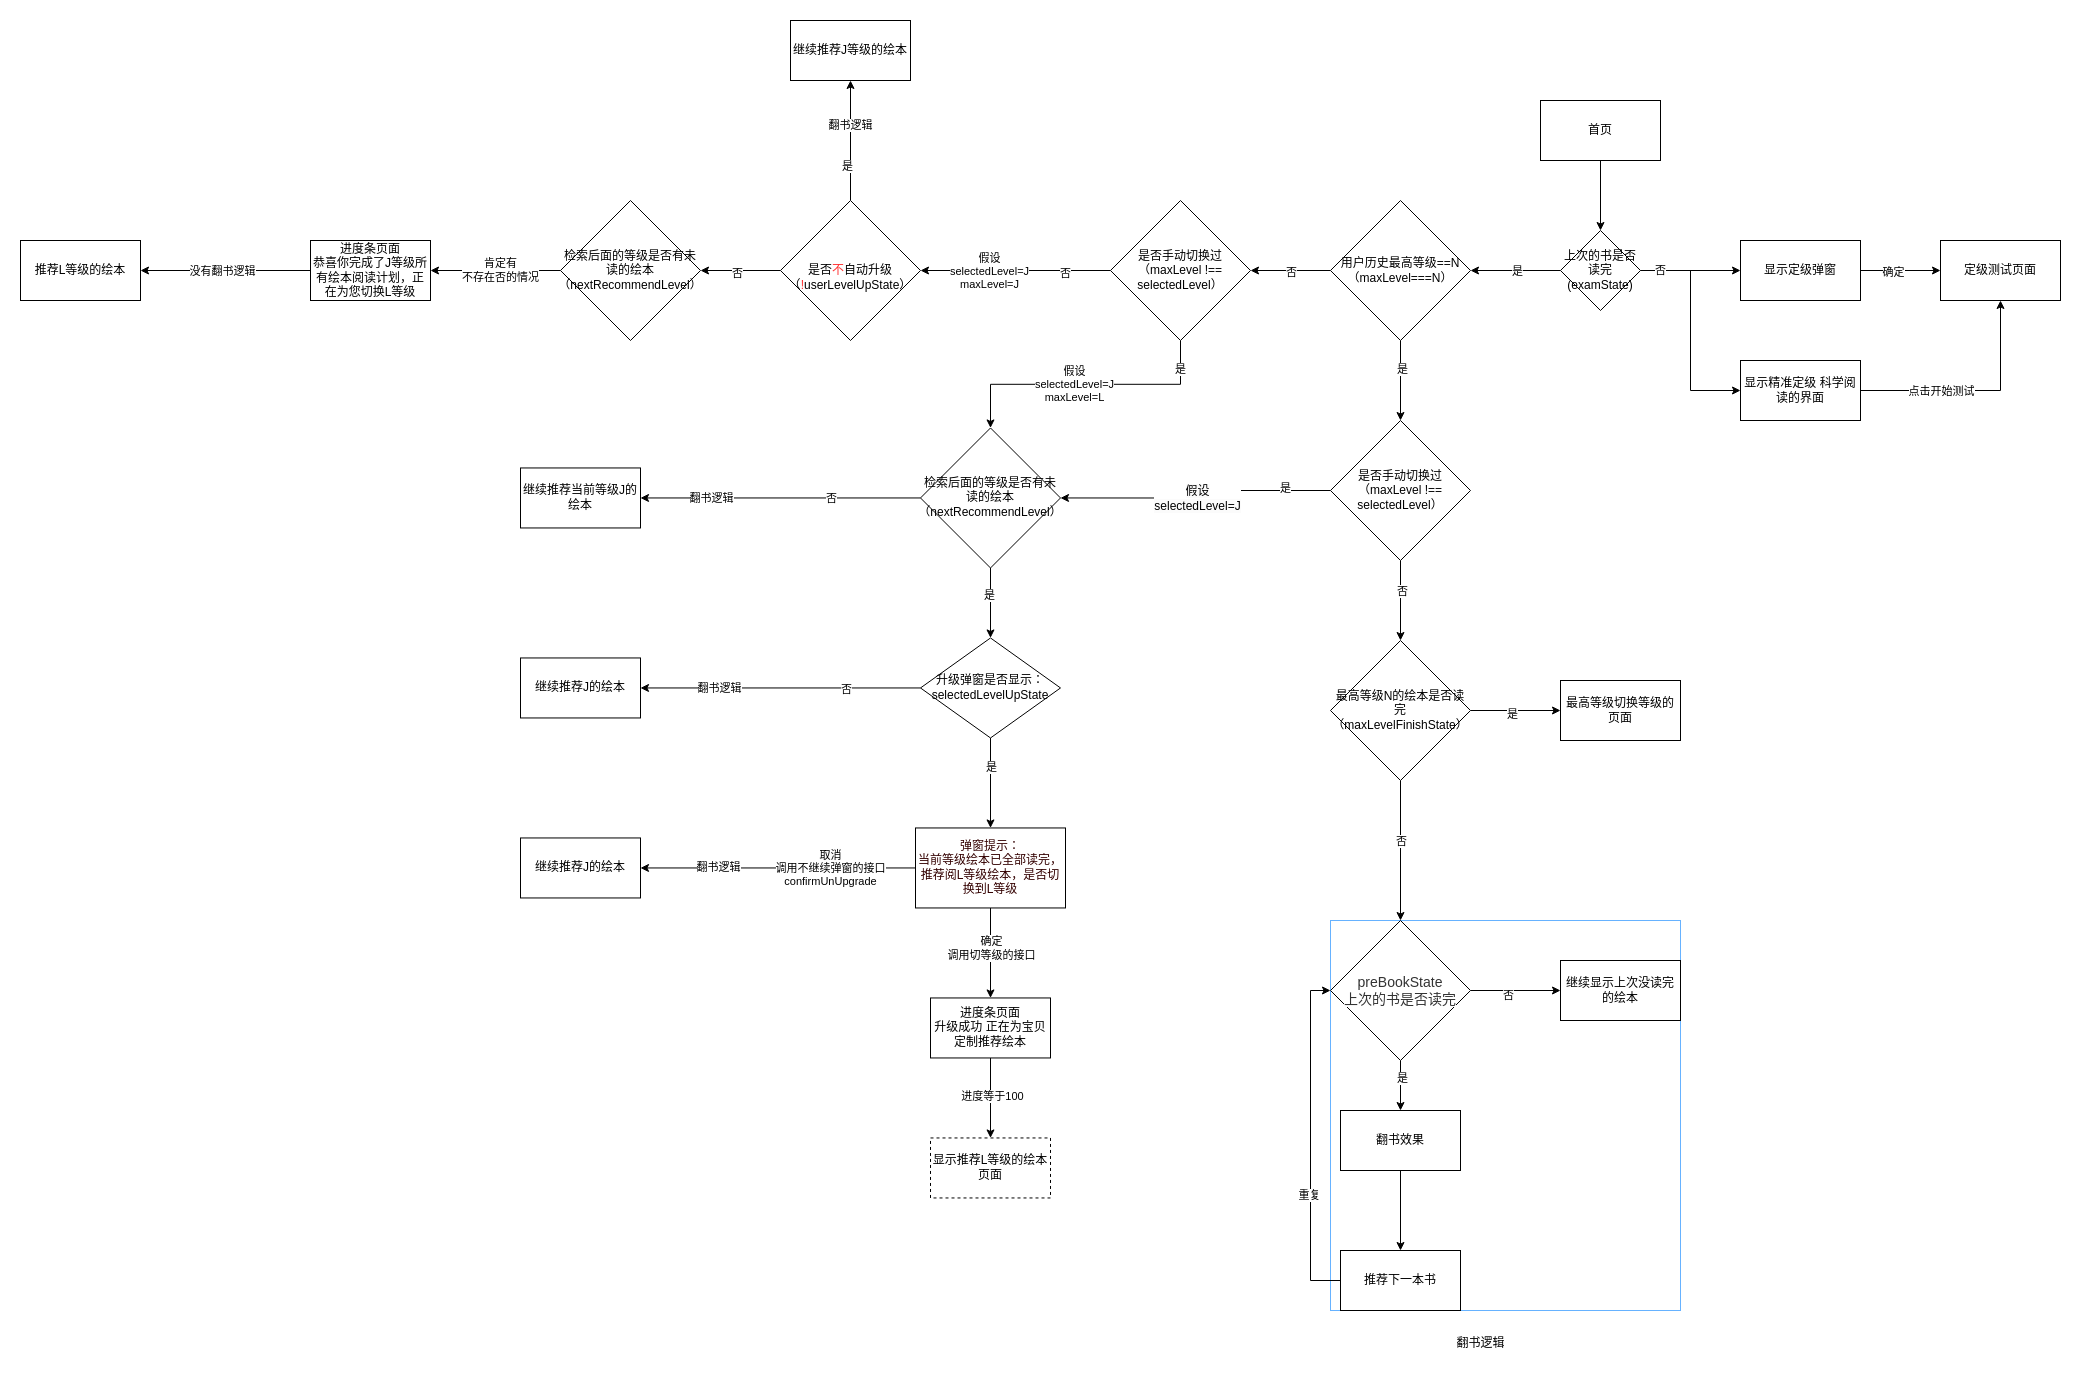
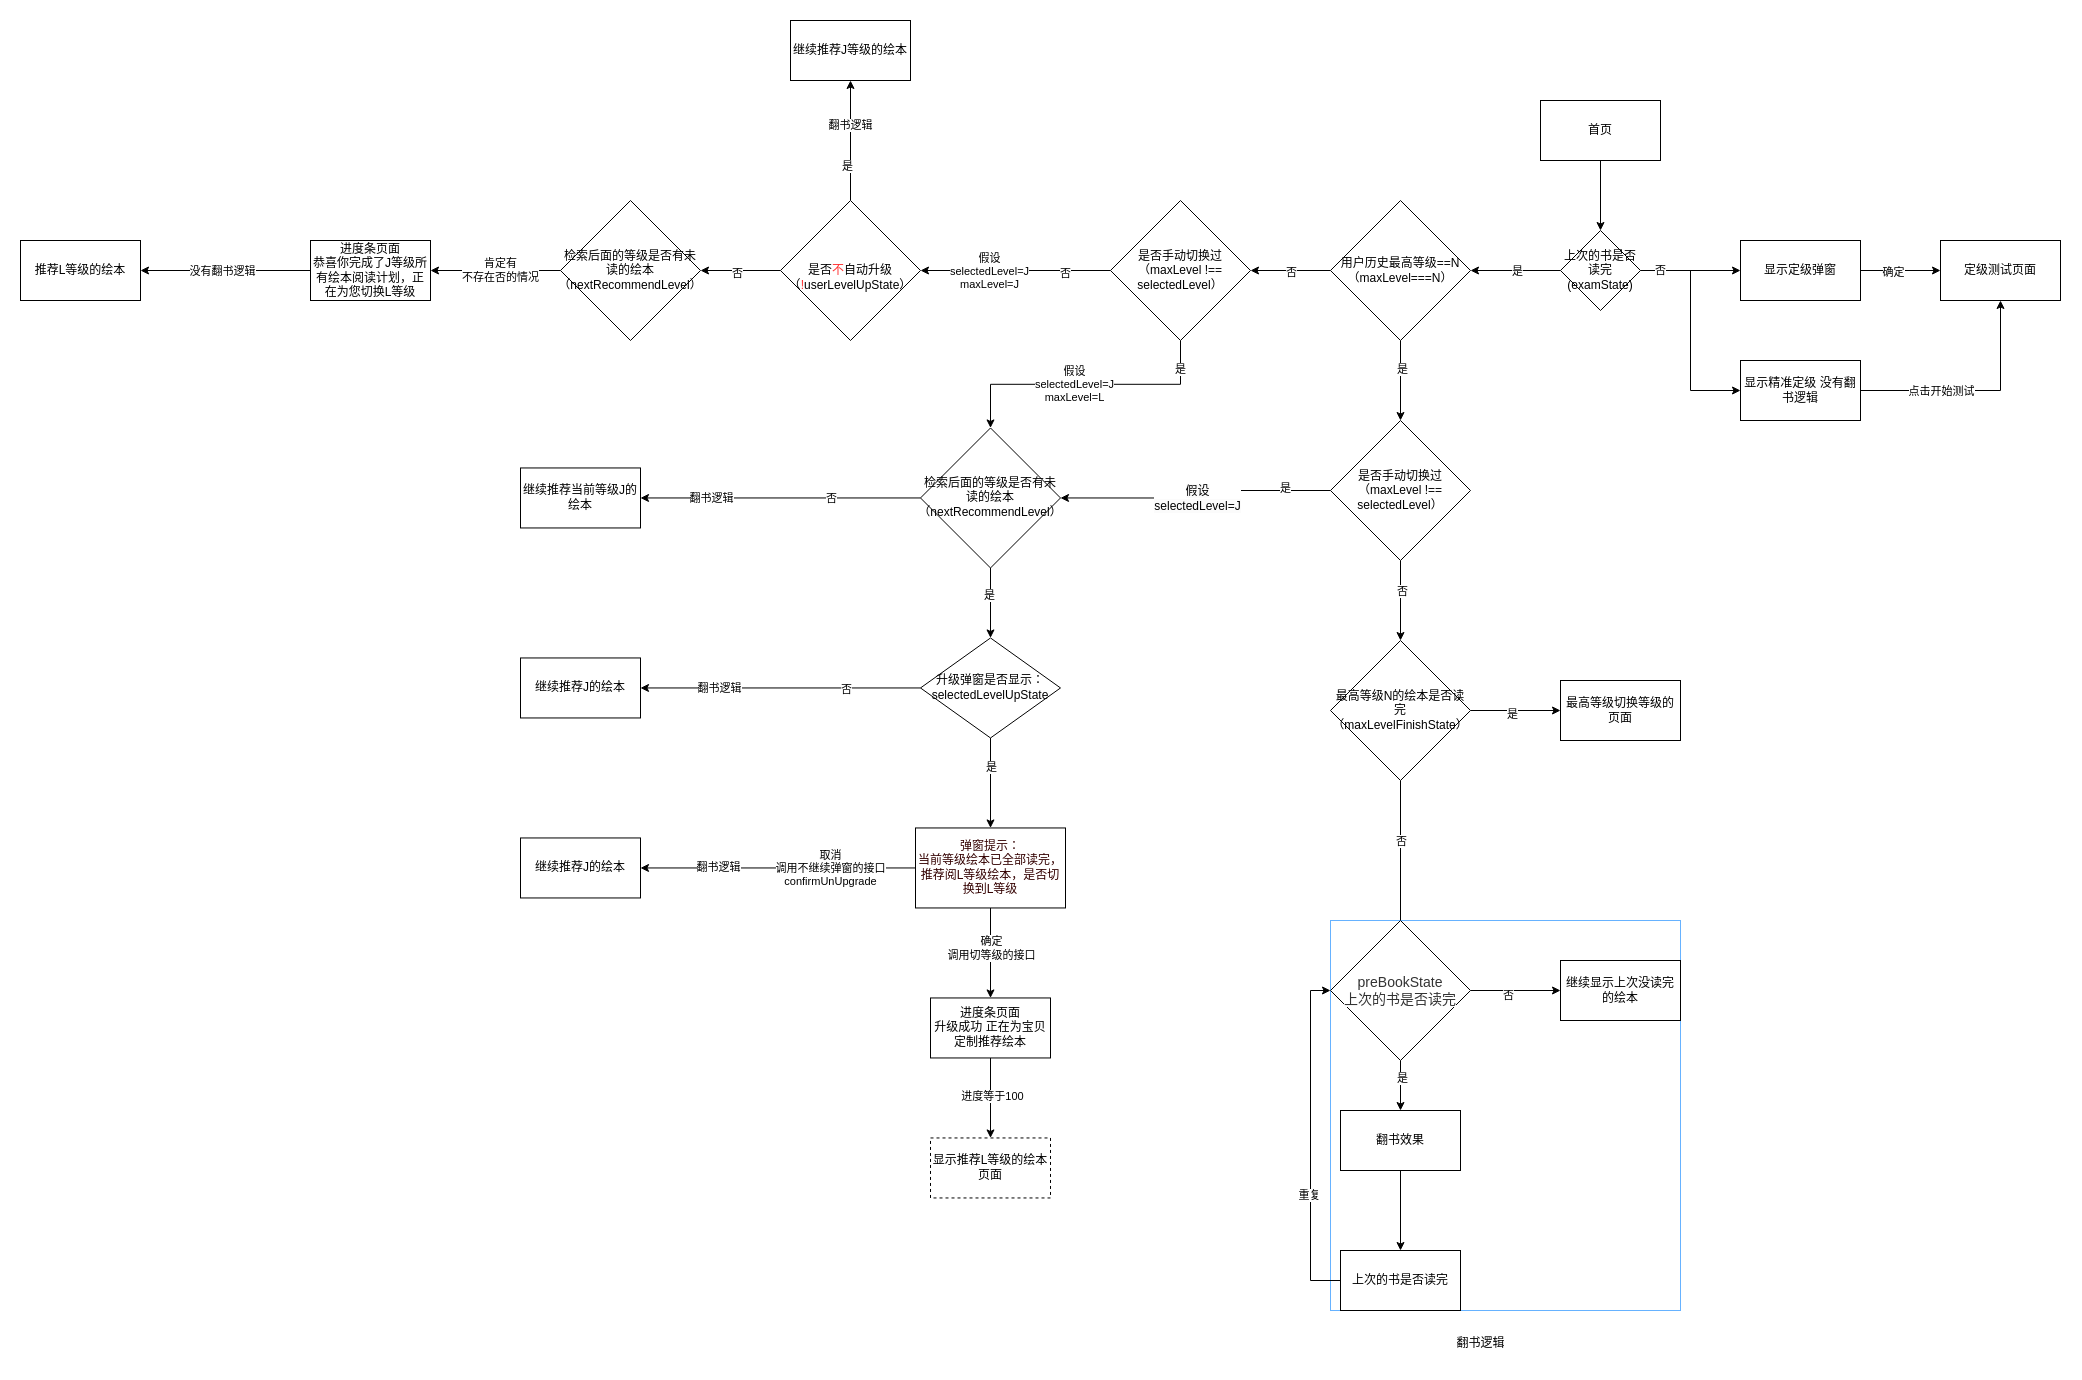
(1801, 391) -> (1801, 391)
(1401, 912) -> (1401, 915)
(1401, 1281) -> (1401, 1281)
